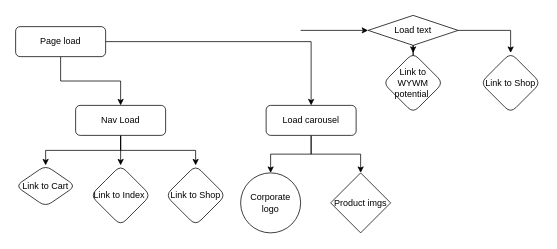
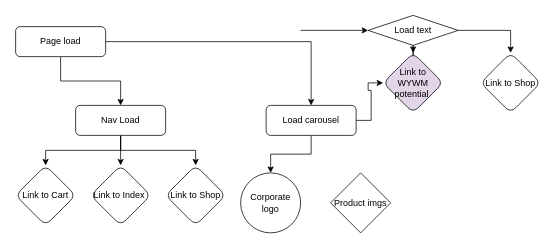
(413, 83) -> (413, 83)
(360, 159) -> (368, 84)
(45, 186) -> (45, 195)
